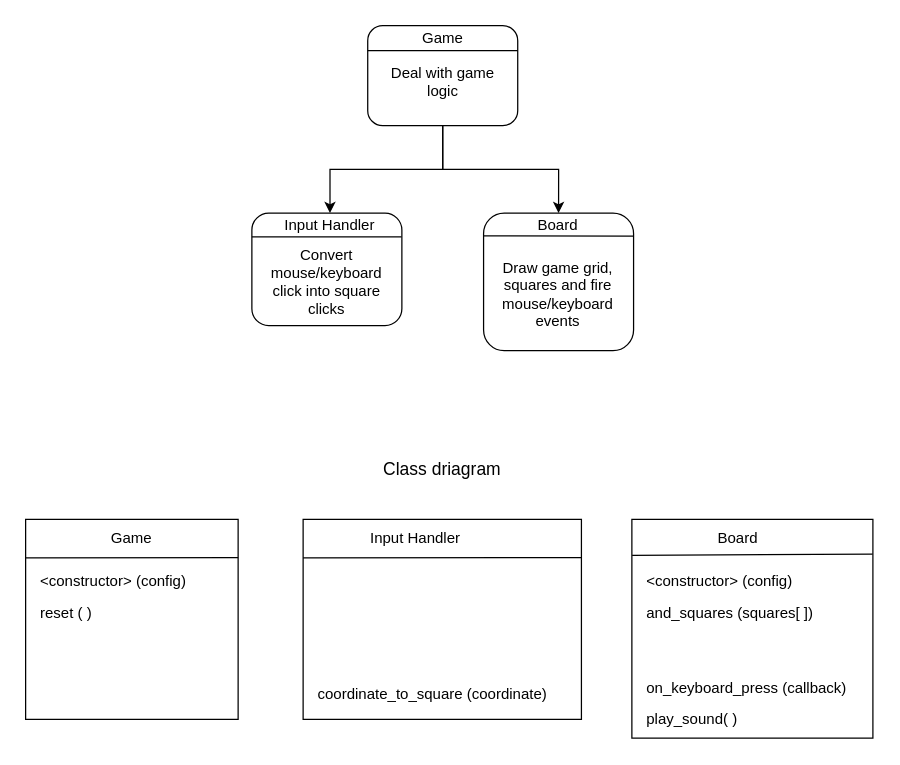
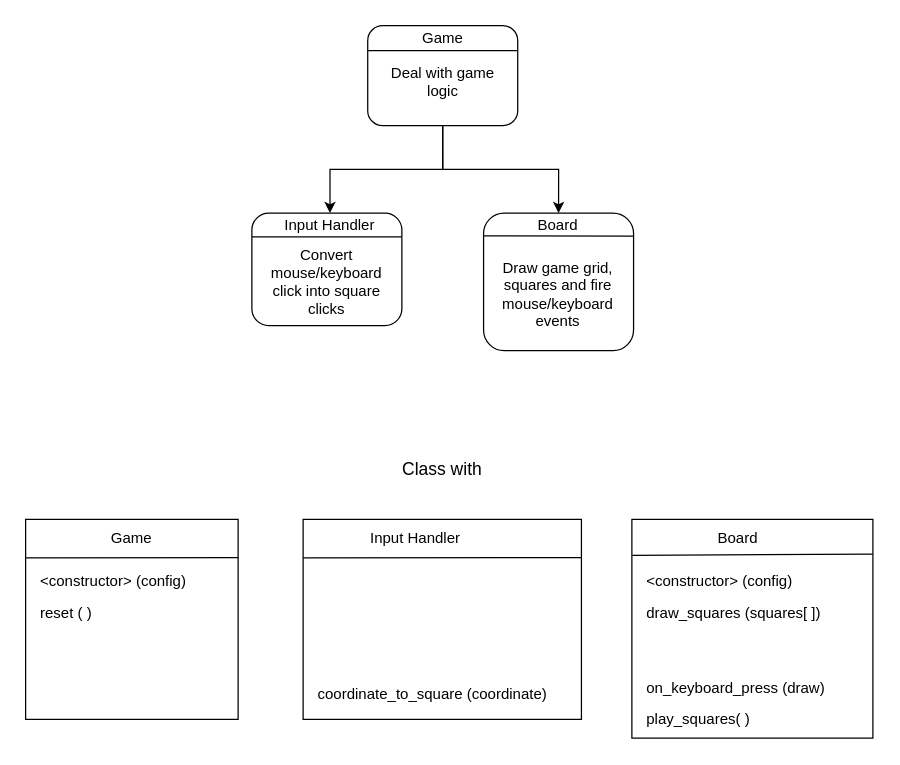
(443, 469) -> (443, 469)
(739, 613) -> (739, 613)
(748, 688) -> (746, 688)
(698, 719) -> (706, 719)
